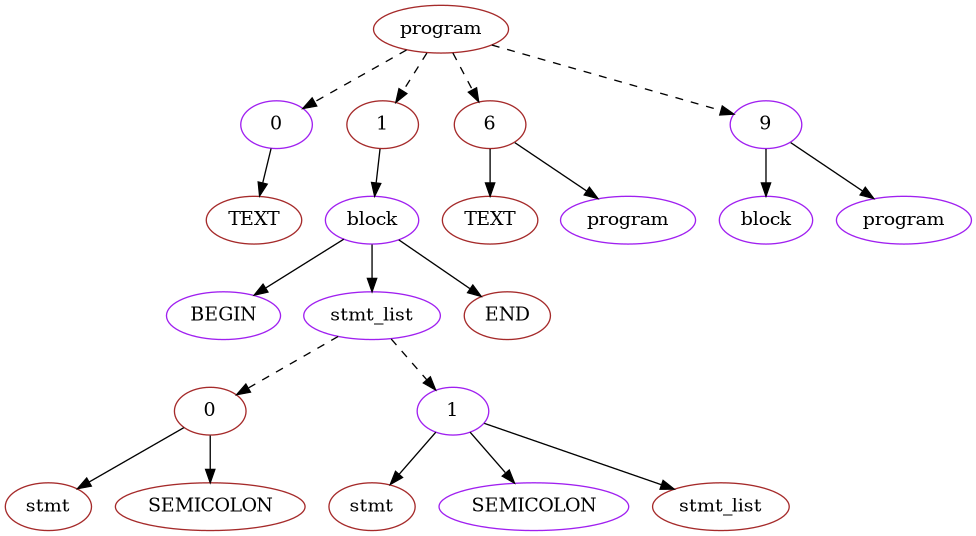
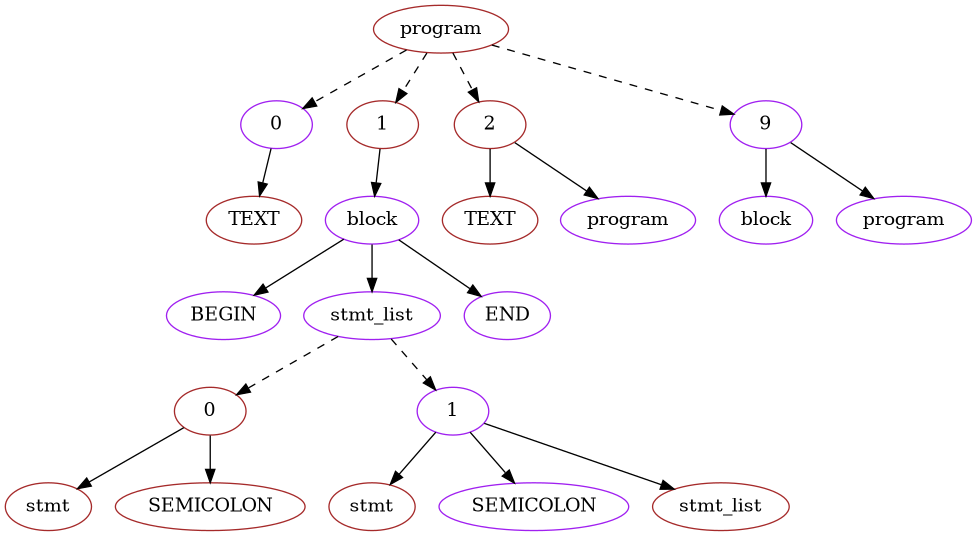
(490, 125) -> (490, 125)
(507, 316) -> (507, 316)
